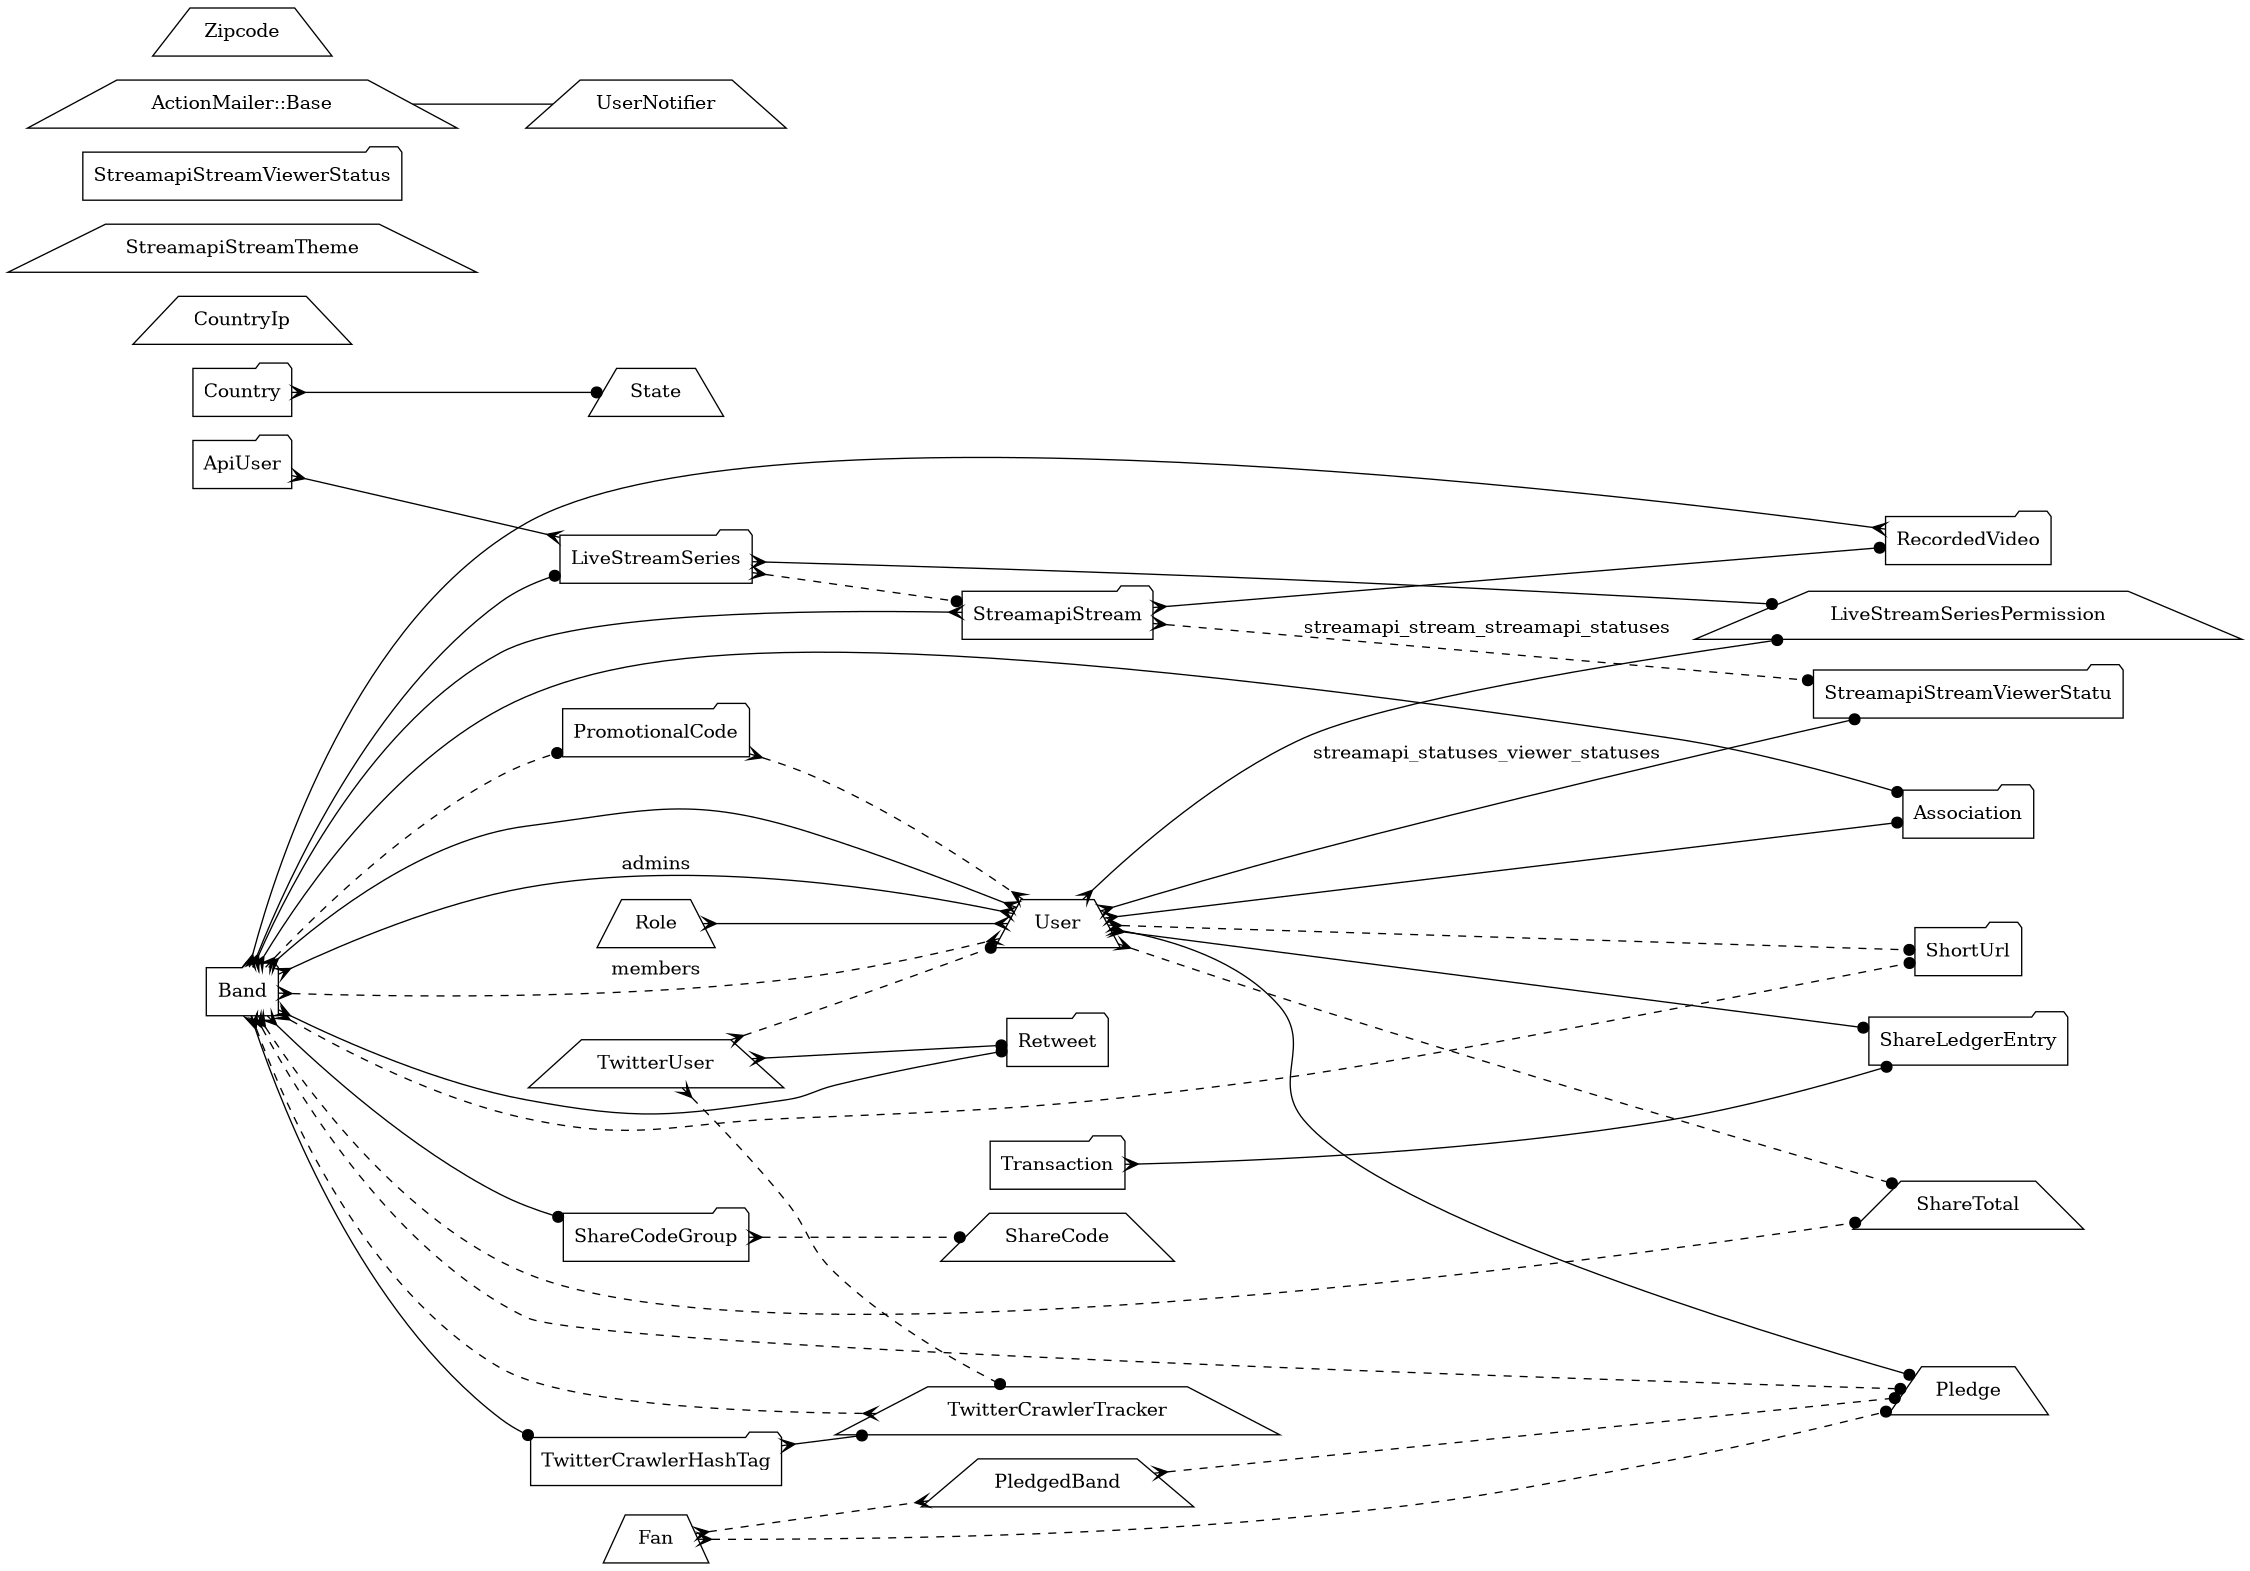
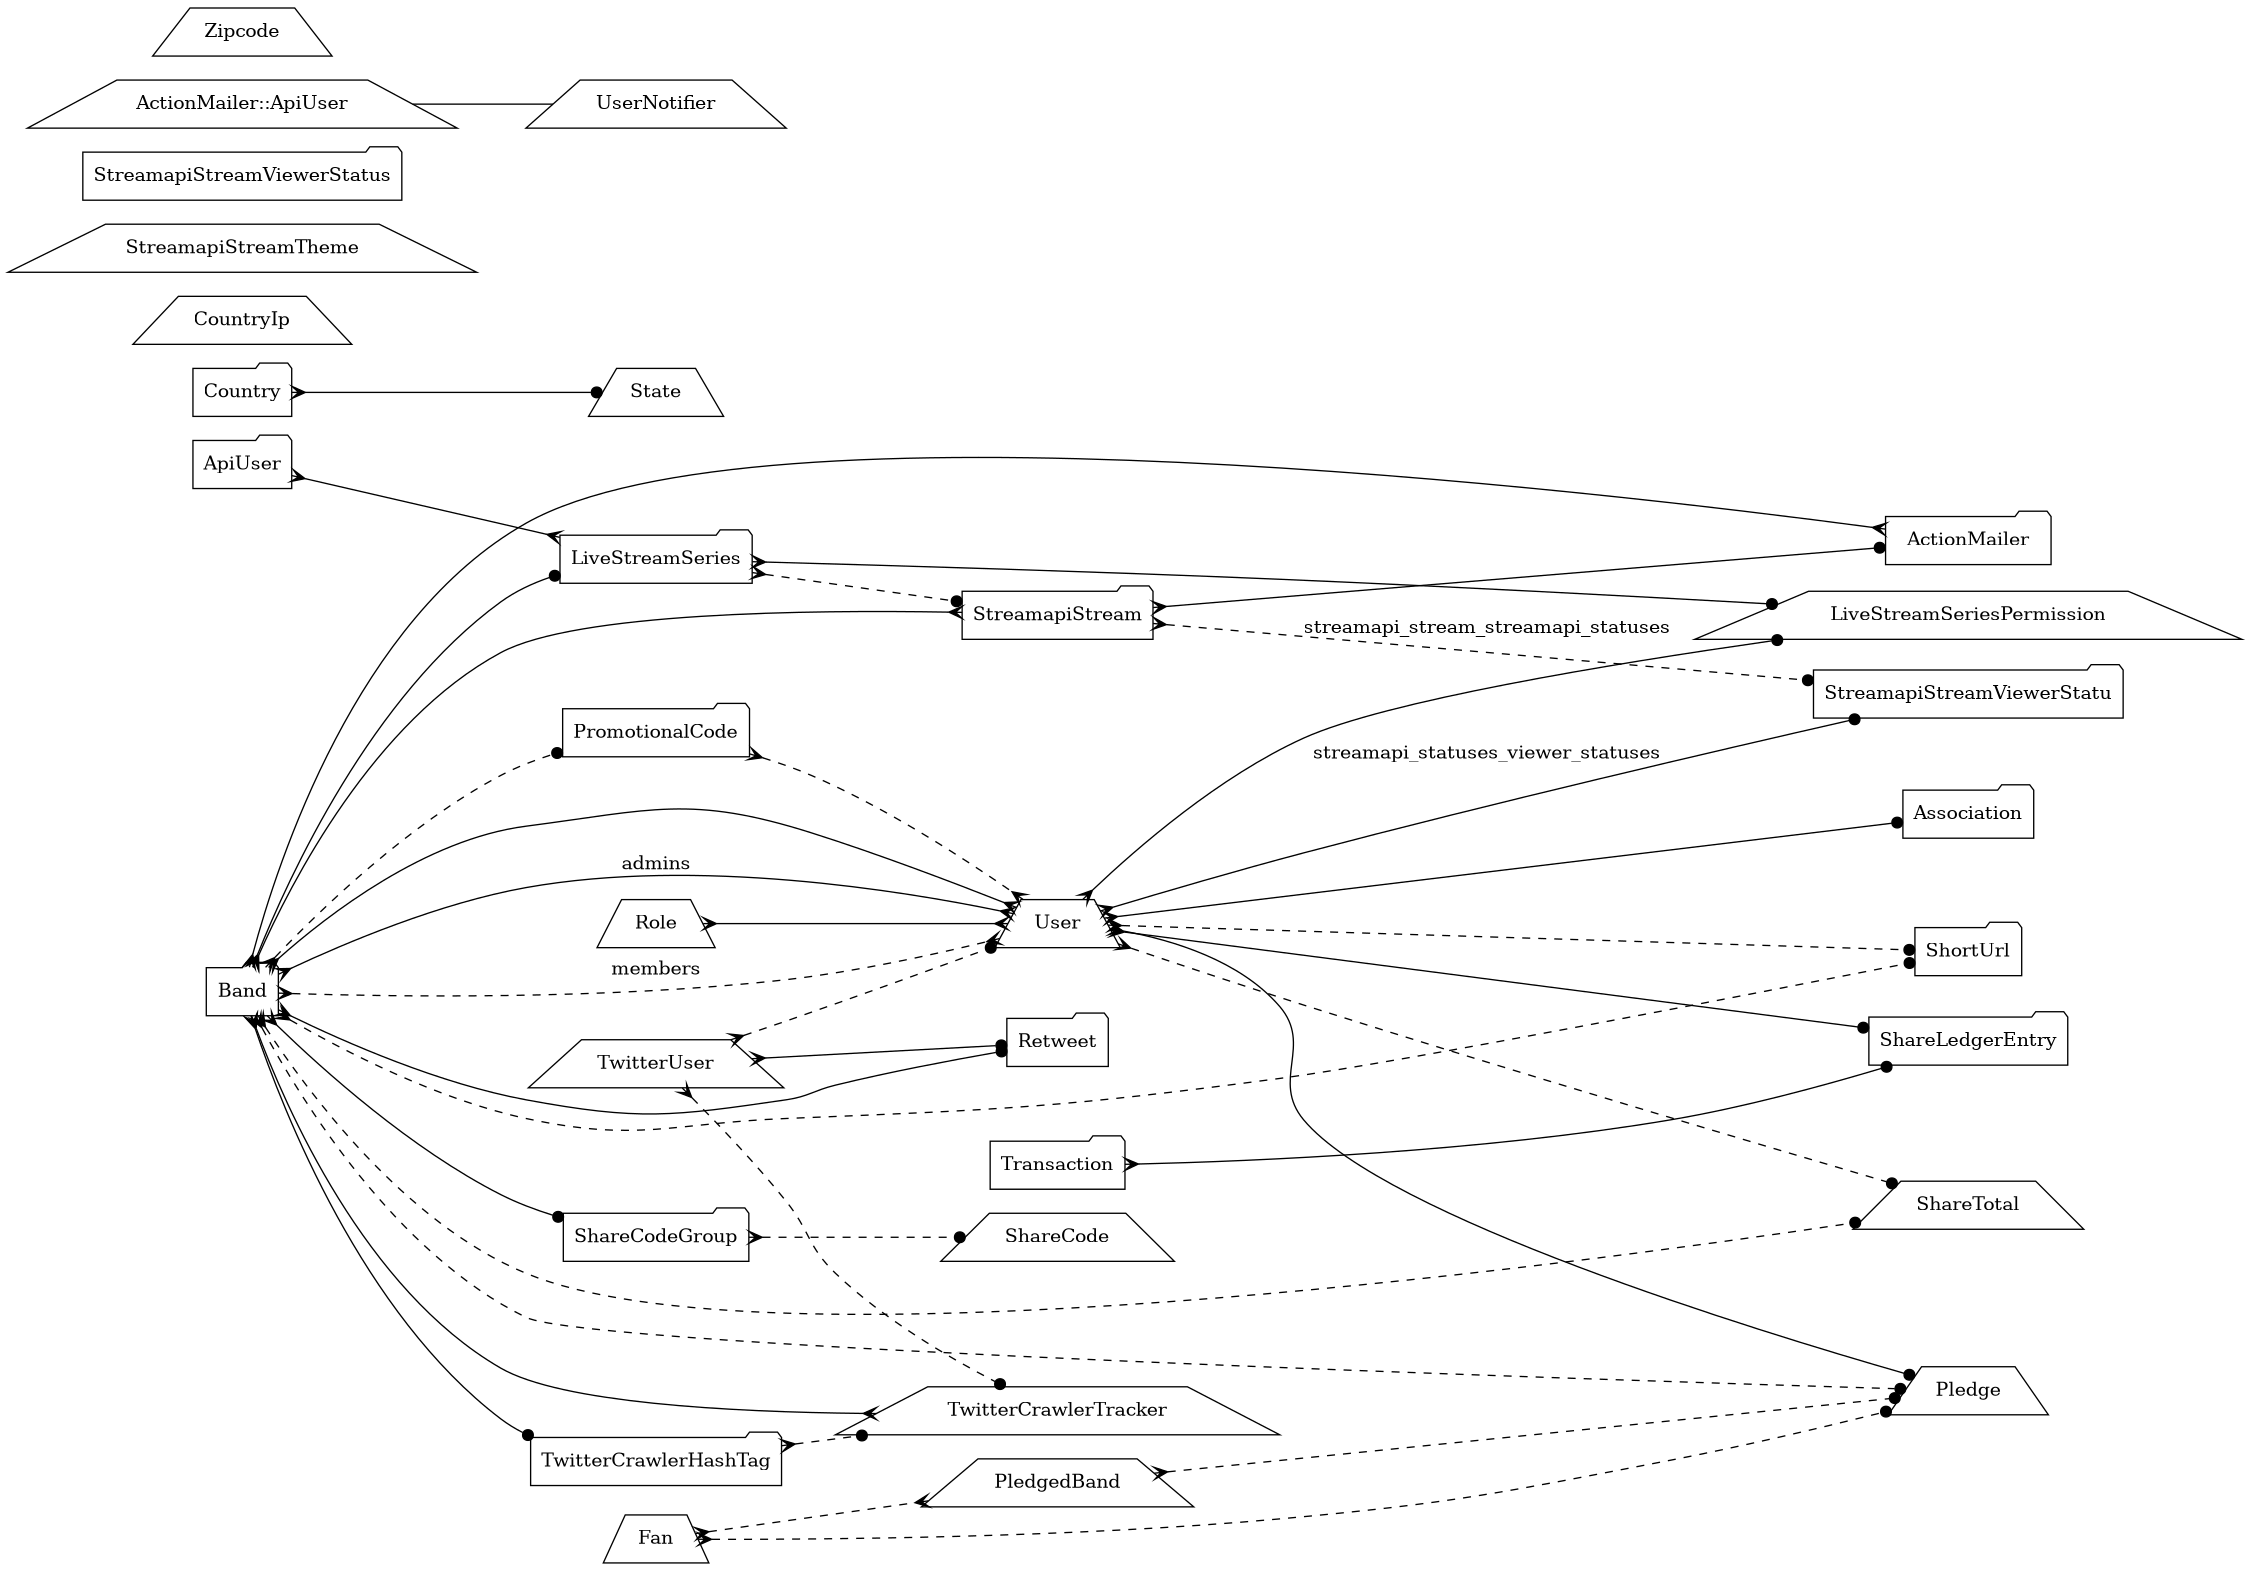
(242, 104) -> (242, 104)
(1968, 541) -> (1968, 541)
(1025, 661) -> none
(477, 1351) -> (477, 1351)
(826, 1440) -> (826, 1440)
